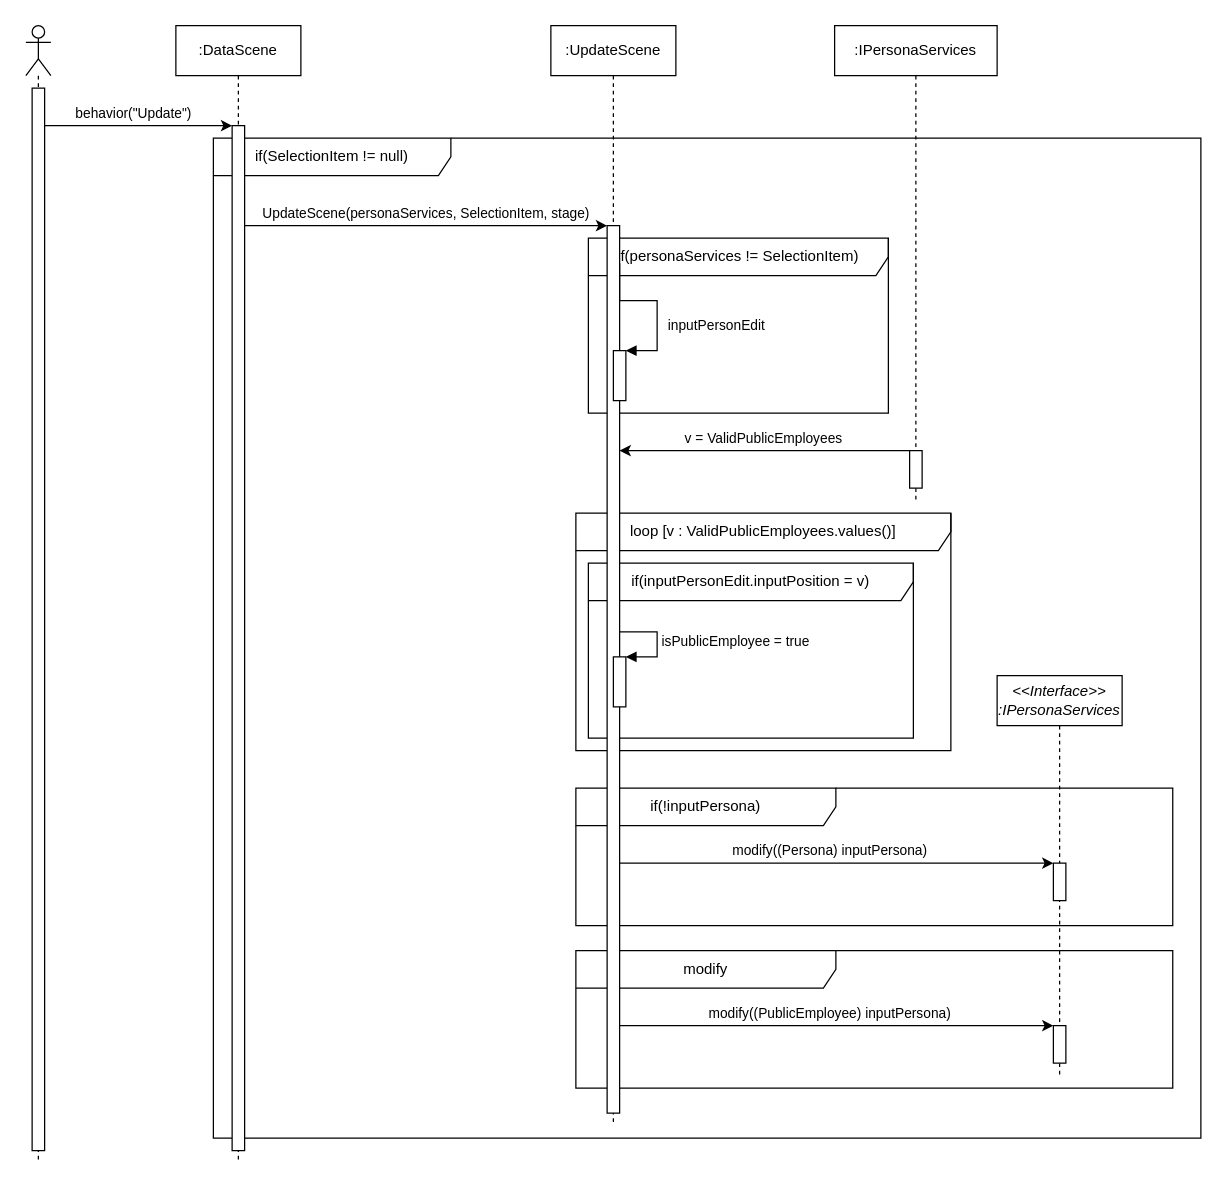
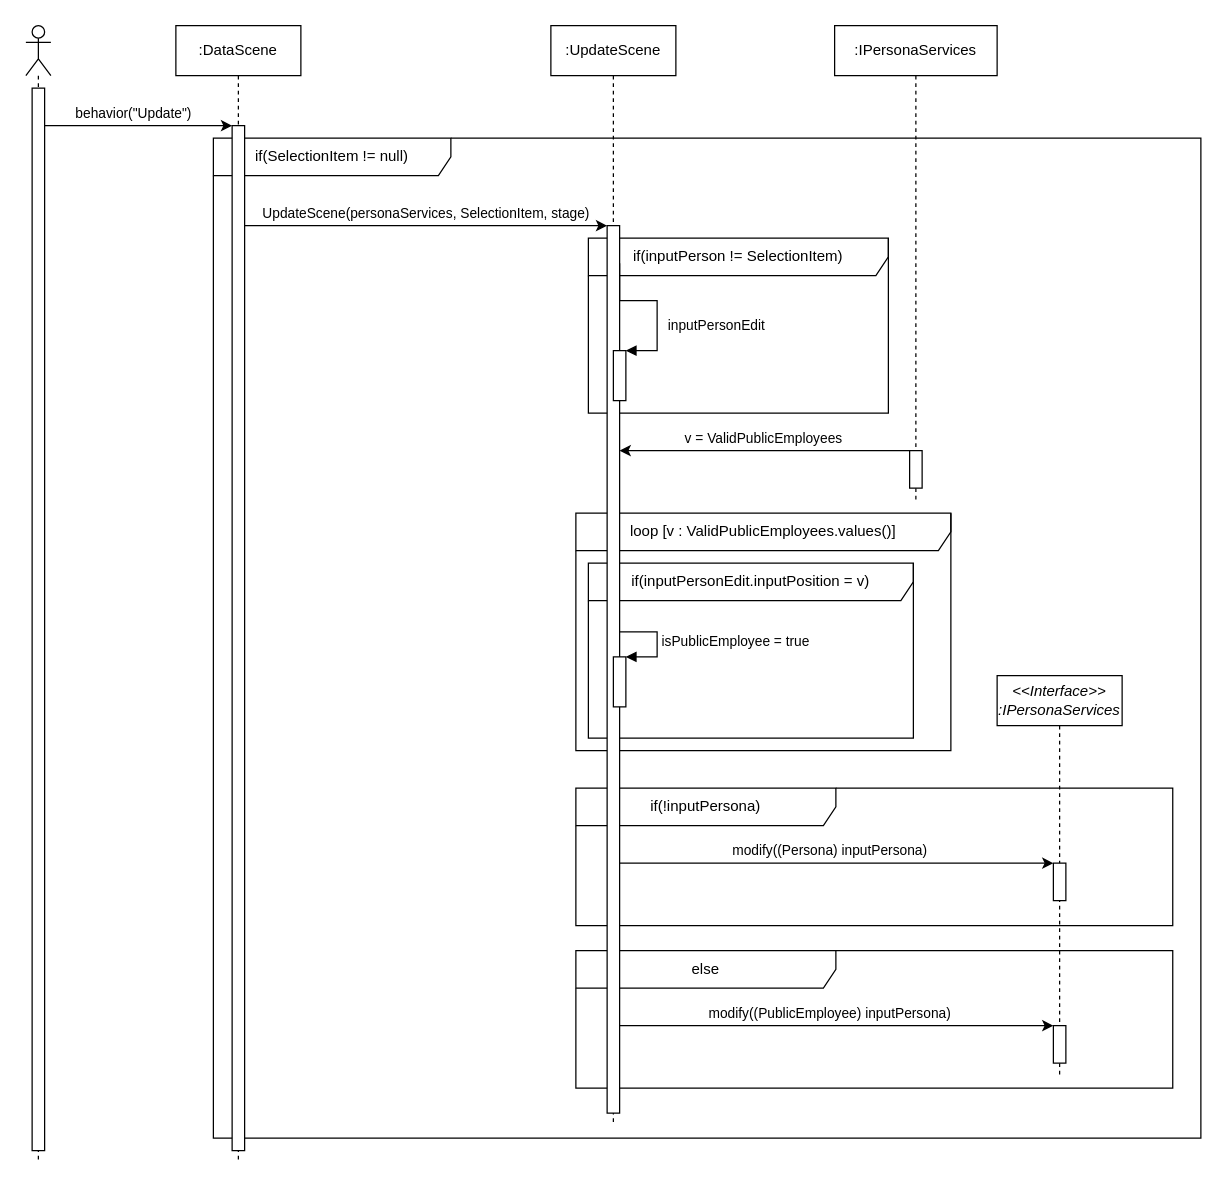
(738, 257) -> (738, 257)
(706, 969) -> (706, 969)
